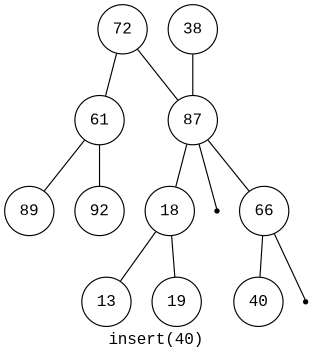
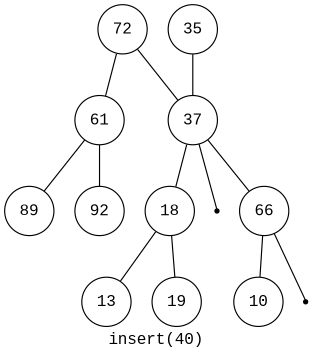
(193, 29) -> (193, 29)
(193, 120) -> (193, 120)
(258, 302) -> (258, 302)
